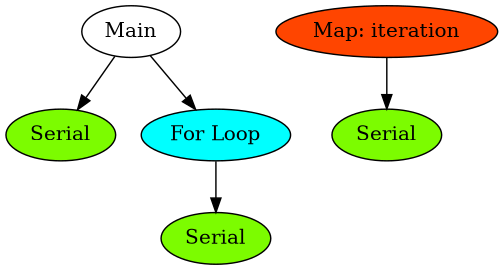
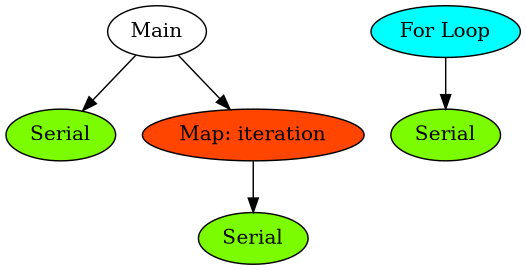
(168, 77) -> (199, 77)
